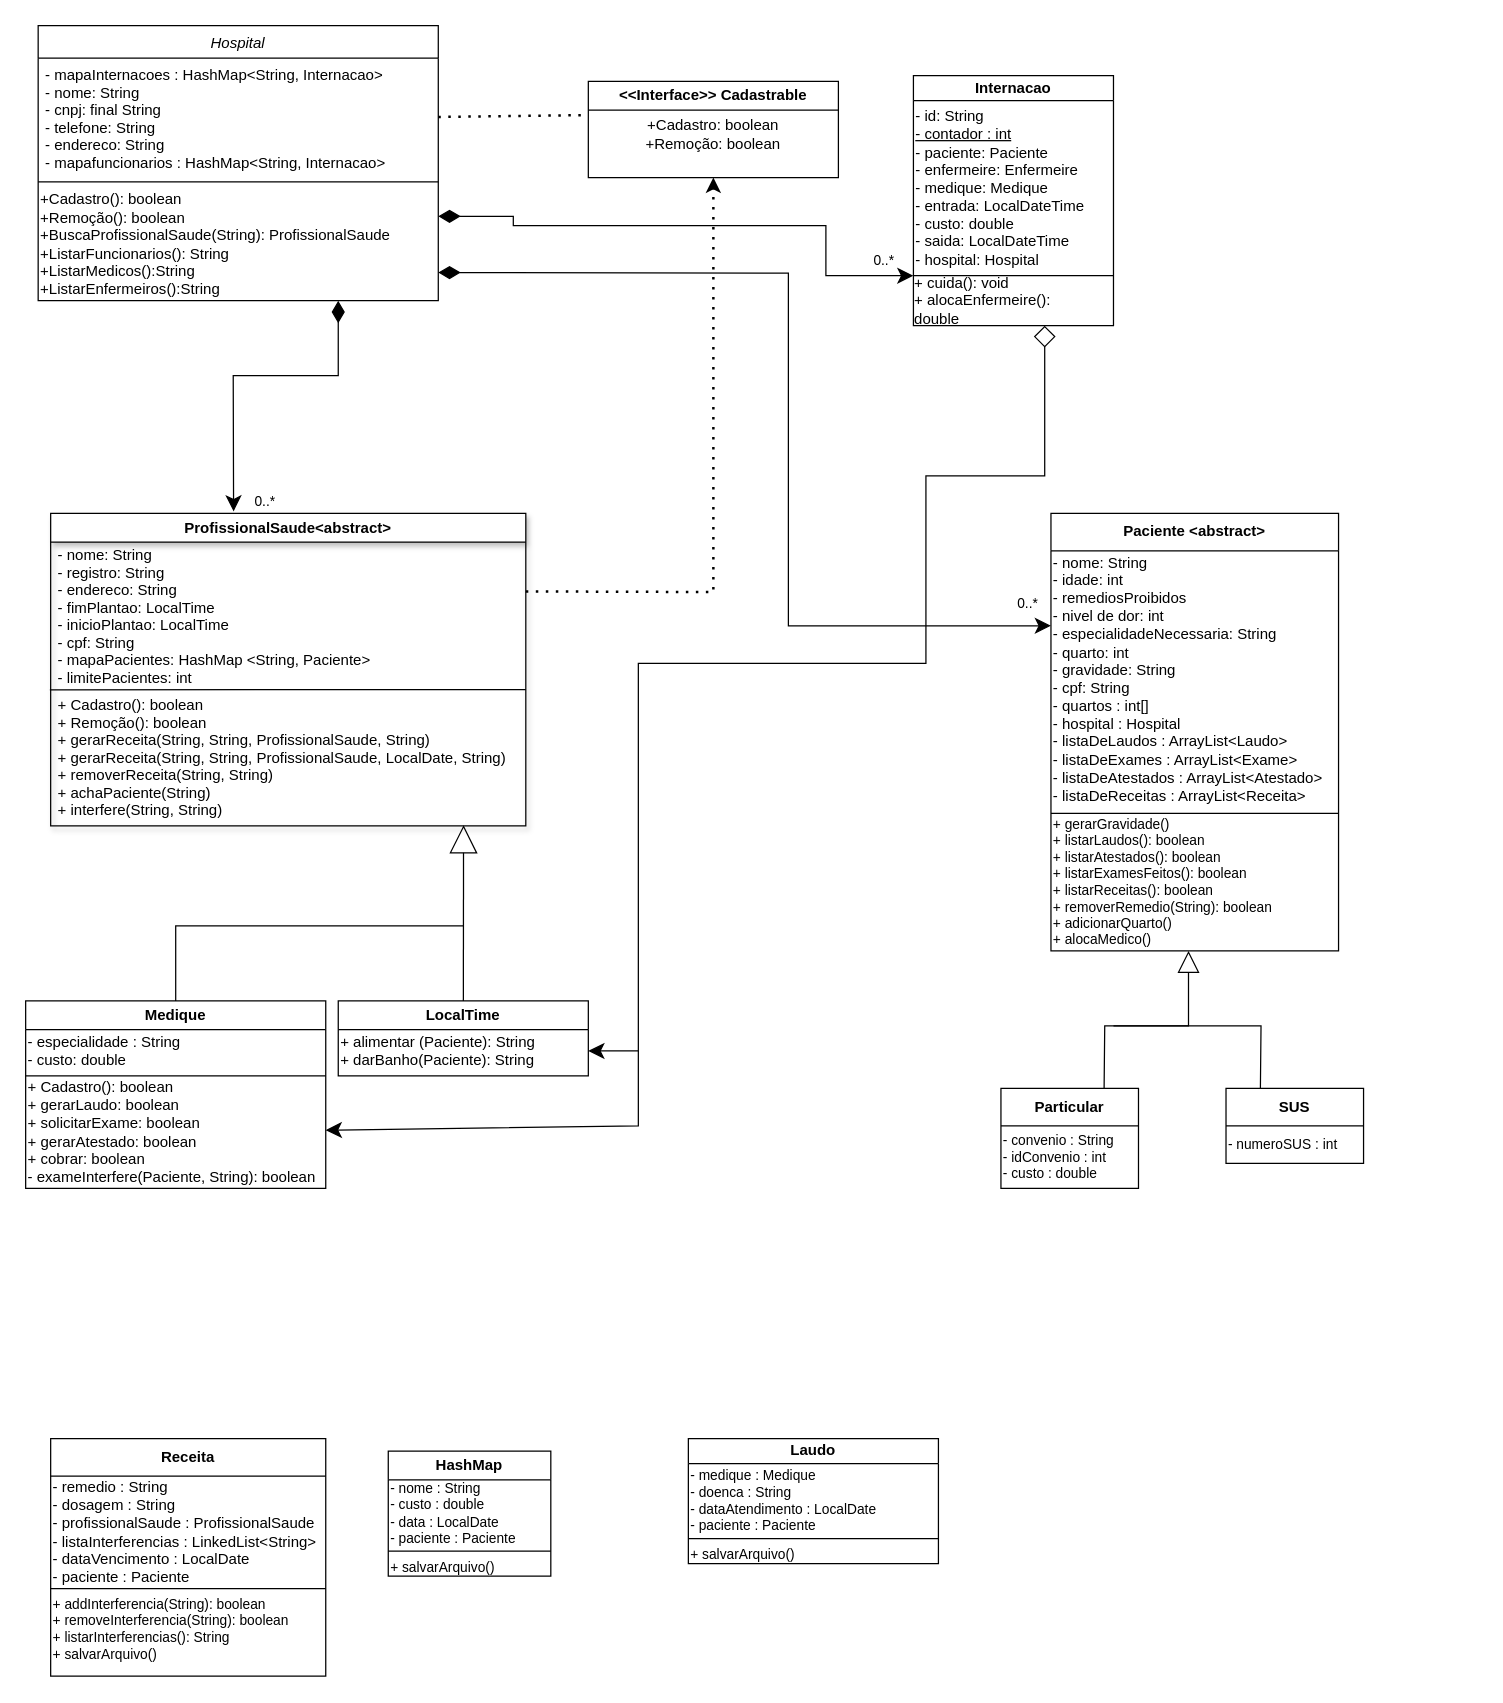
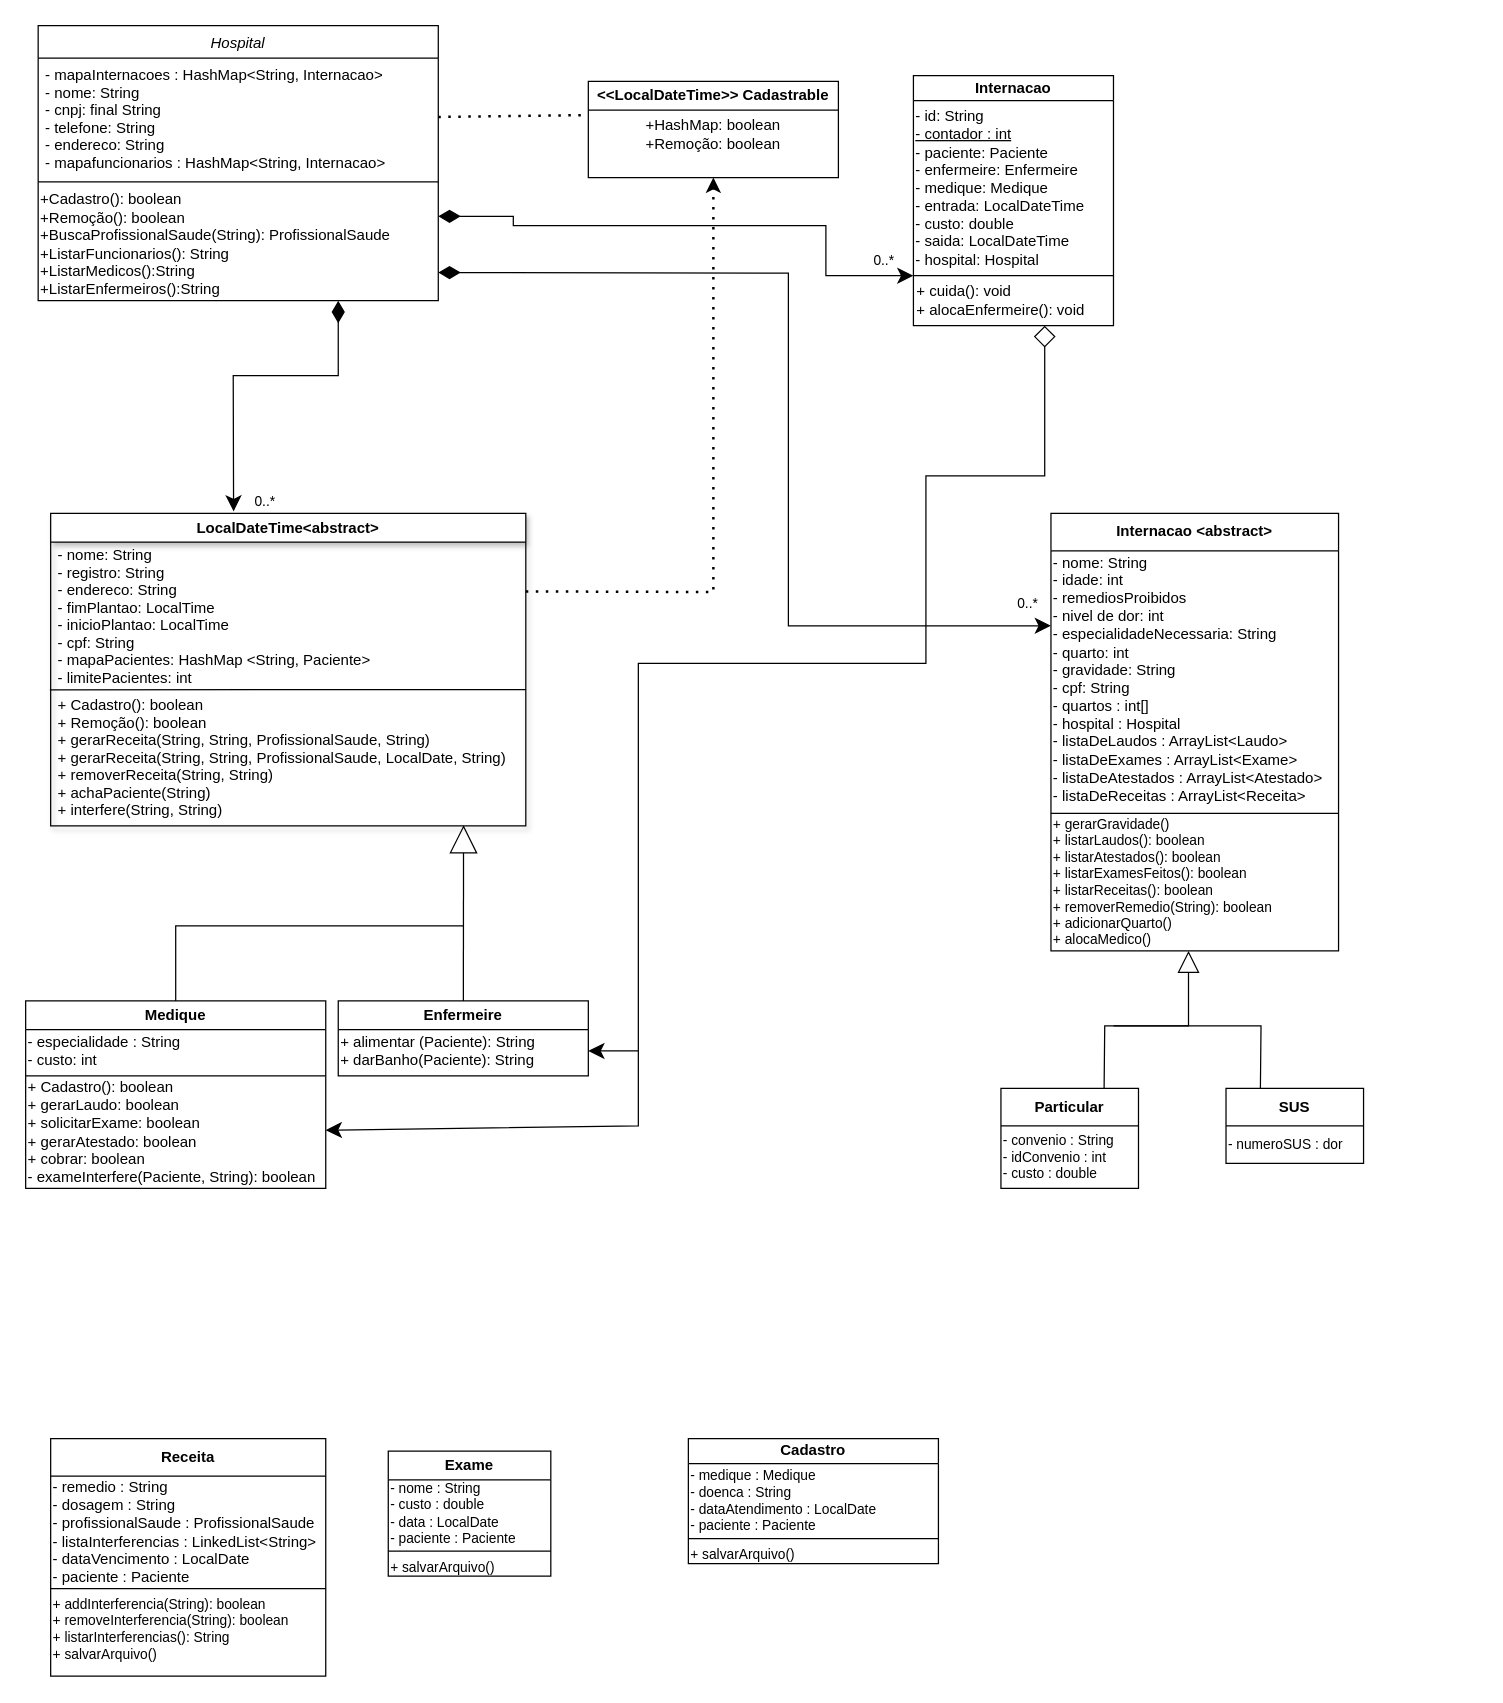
(713, 96) -> (713, 96)
(713, 134) -> (713, 134)
(1001, 301) -> (1001, 301)
(288, 528) -> (288, 528)
(1194, 532) -> (1194, 532)
(463, 1016) -> (463, 1016)
(113, 1051) -> (113, 1051)
(1285, 1144) -> (1286, 1144)
(813, 1451) -> (813, 1451)
(469, 1466) -> (469, 1466)
